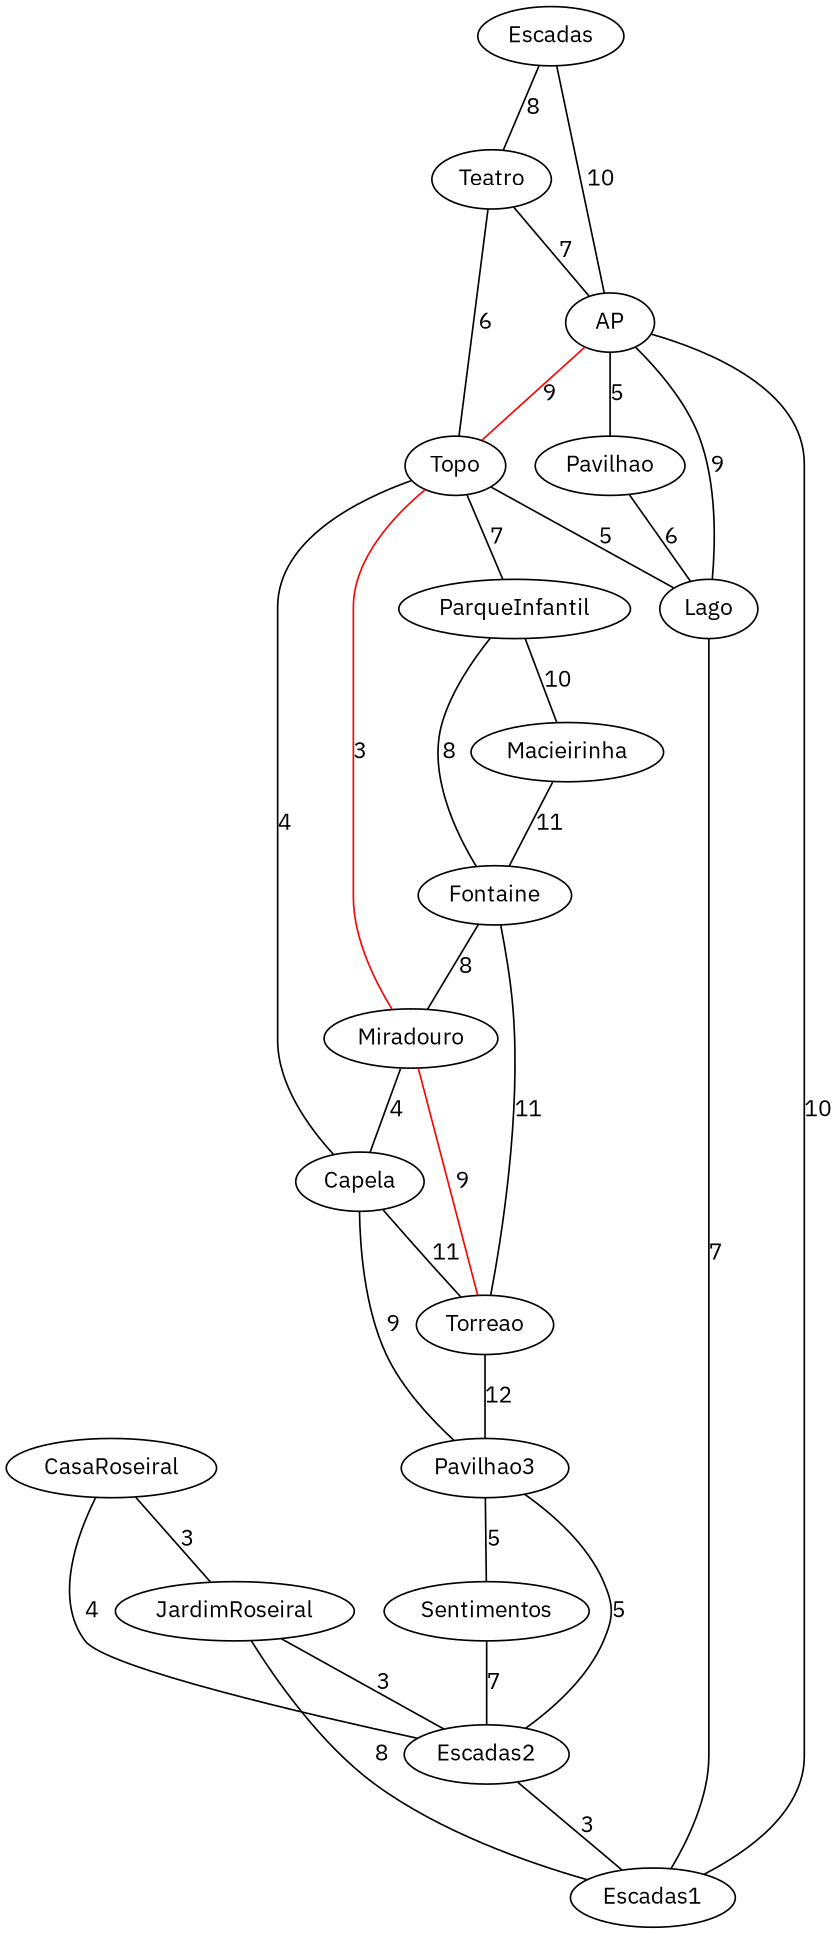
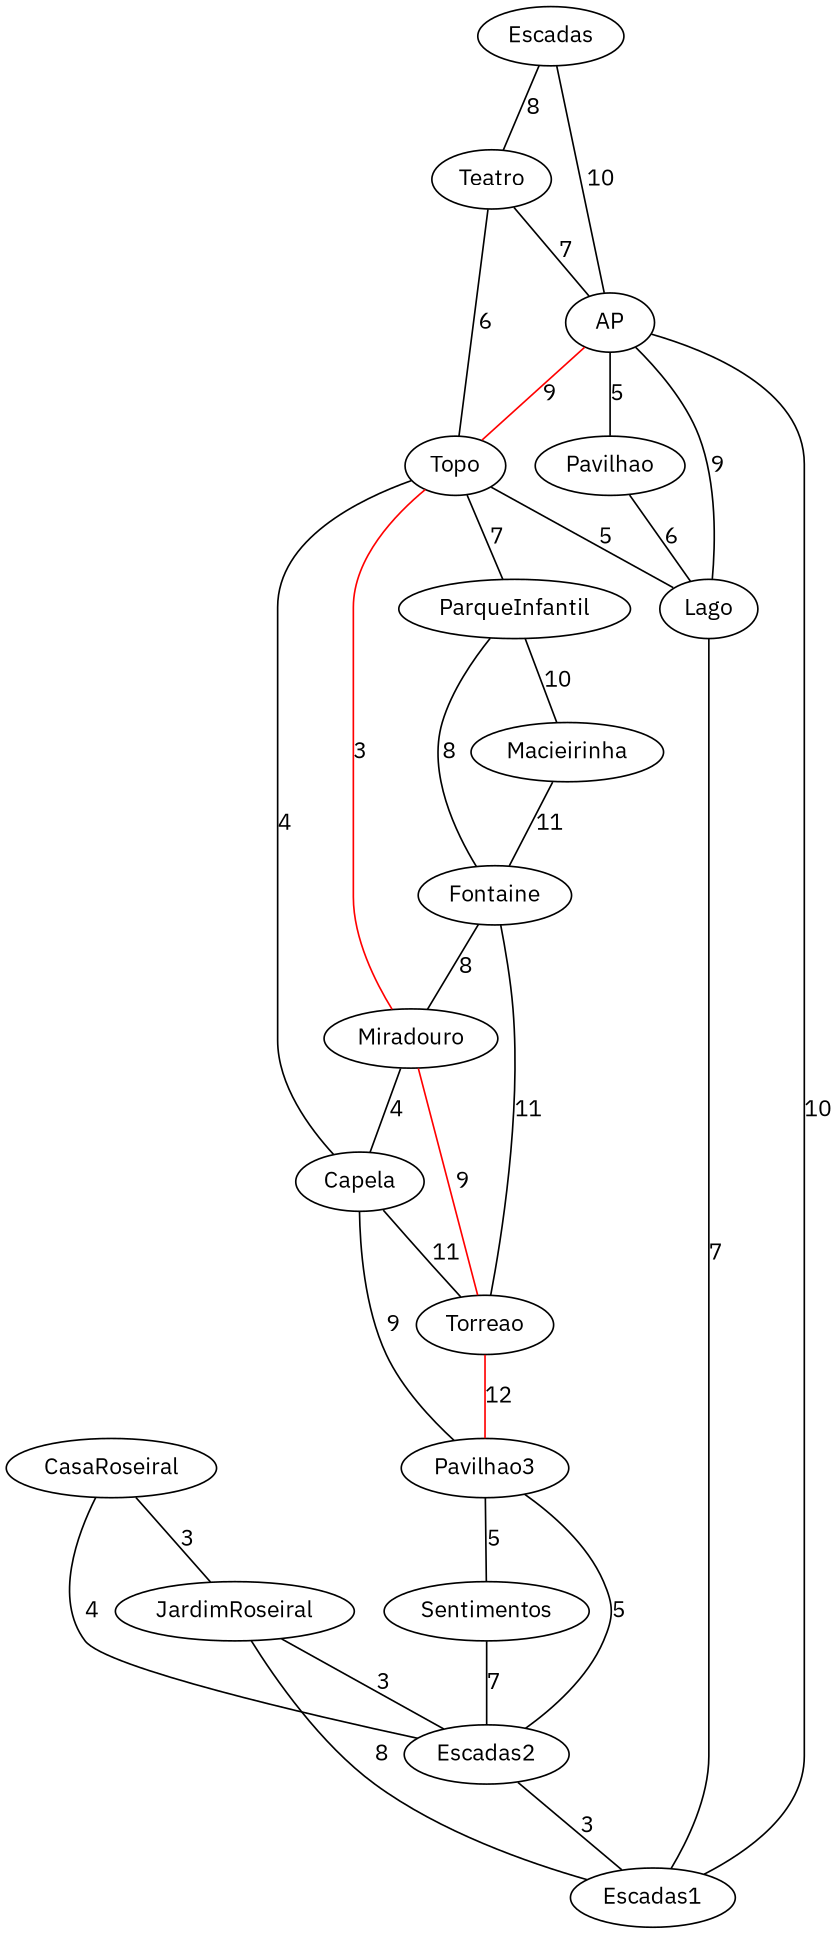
(485, 1397) -> (485, 1397)
